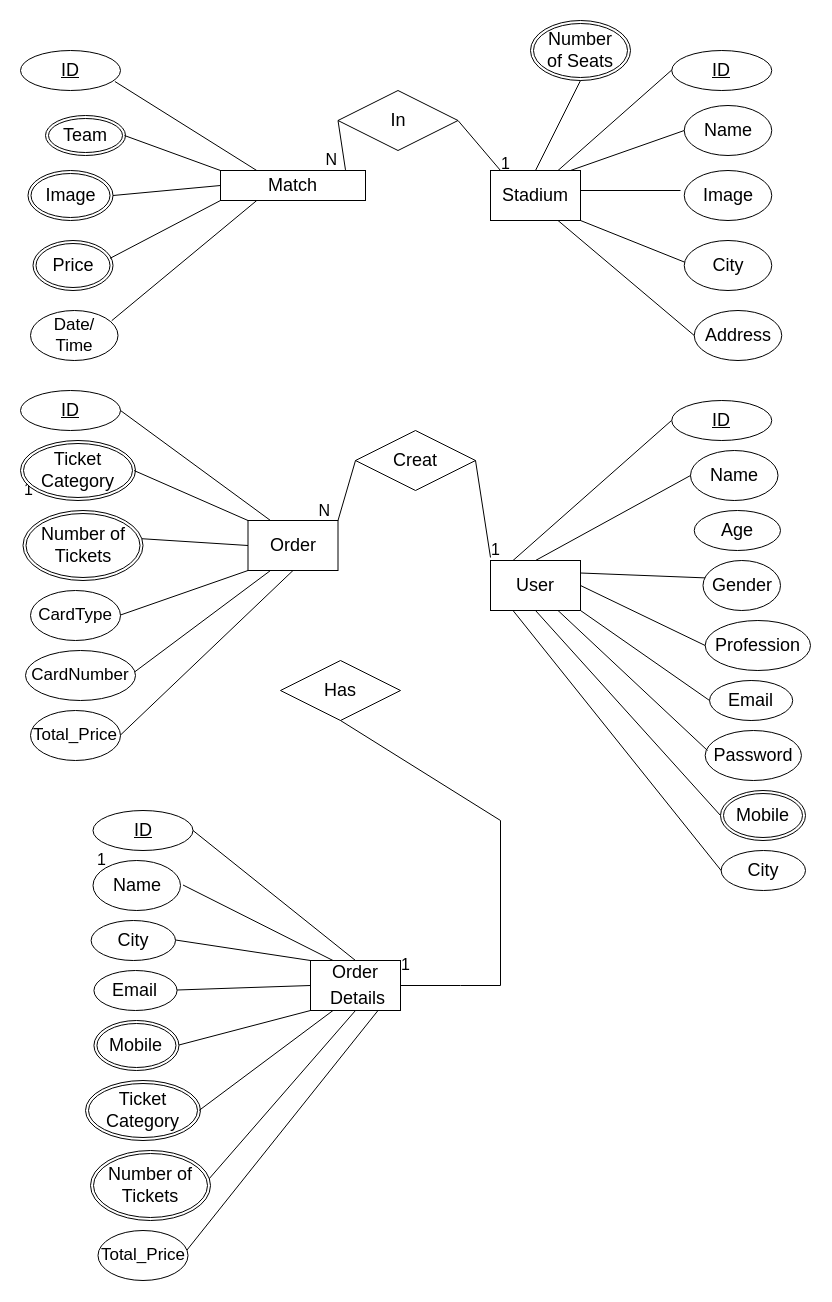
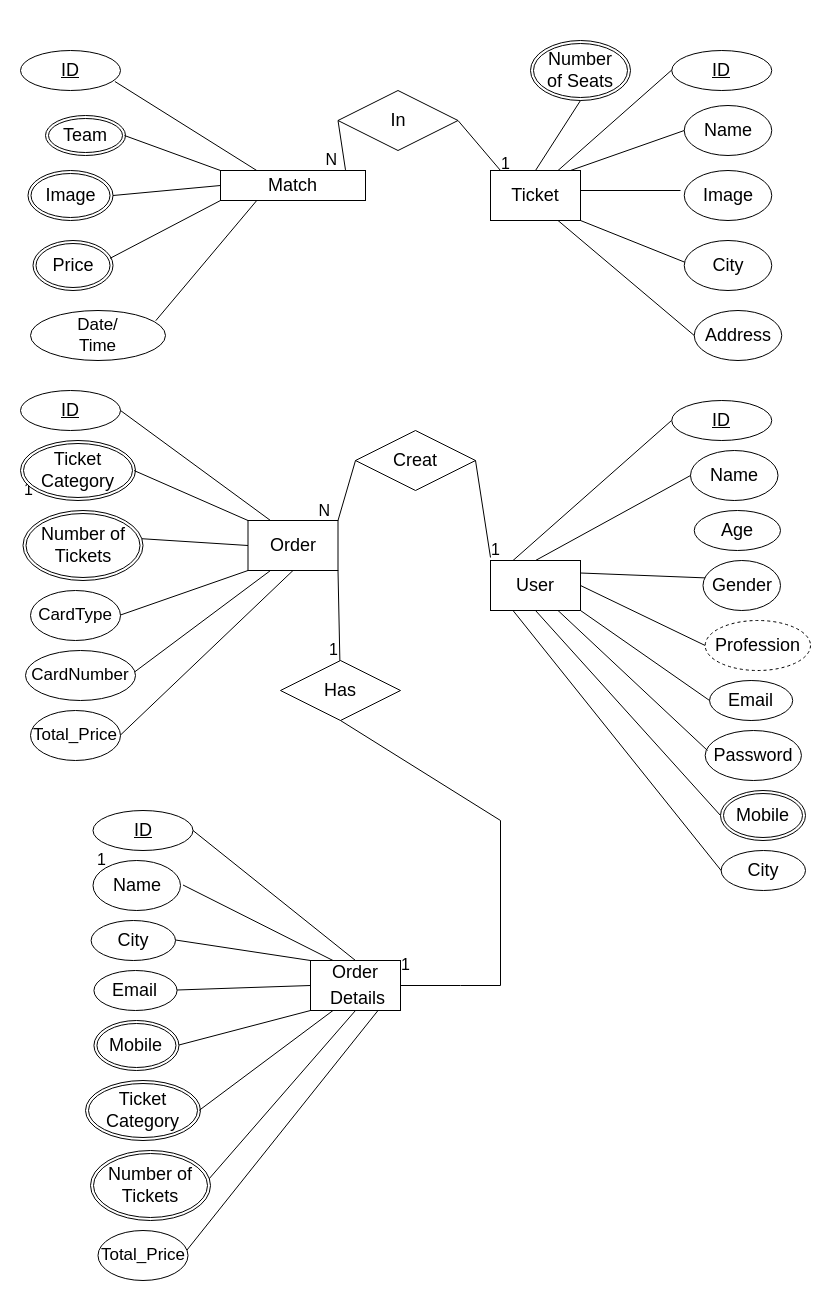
(581, 51) -> (581, 71)
(536, 196) -> (536, 196)
(74, 336) -> (98, 336)
none -> (339, 616)
(758, 646) -> (758, 646)
